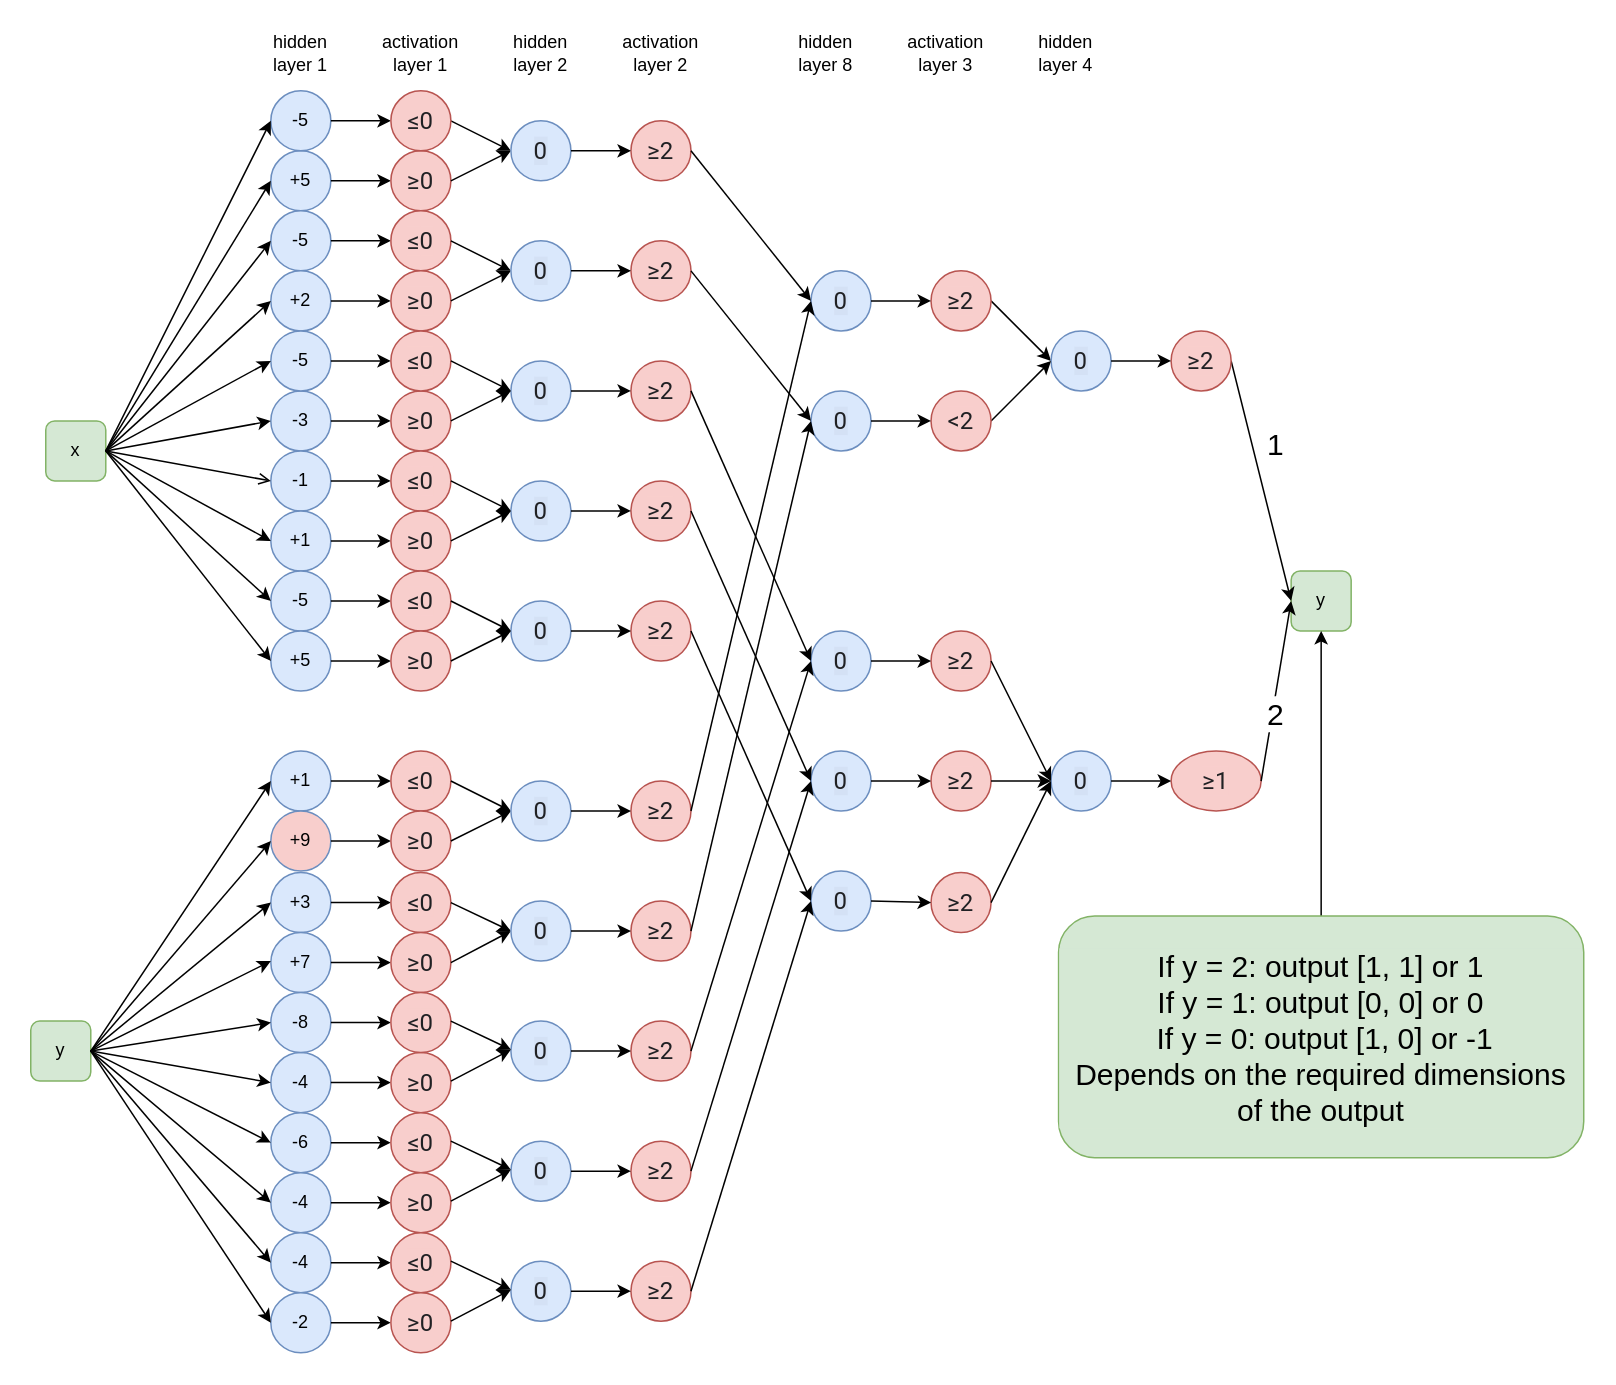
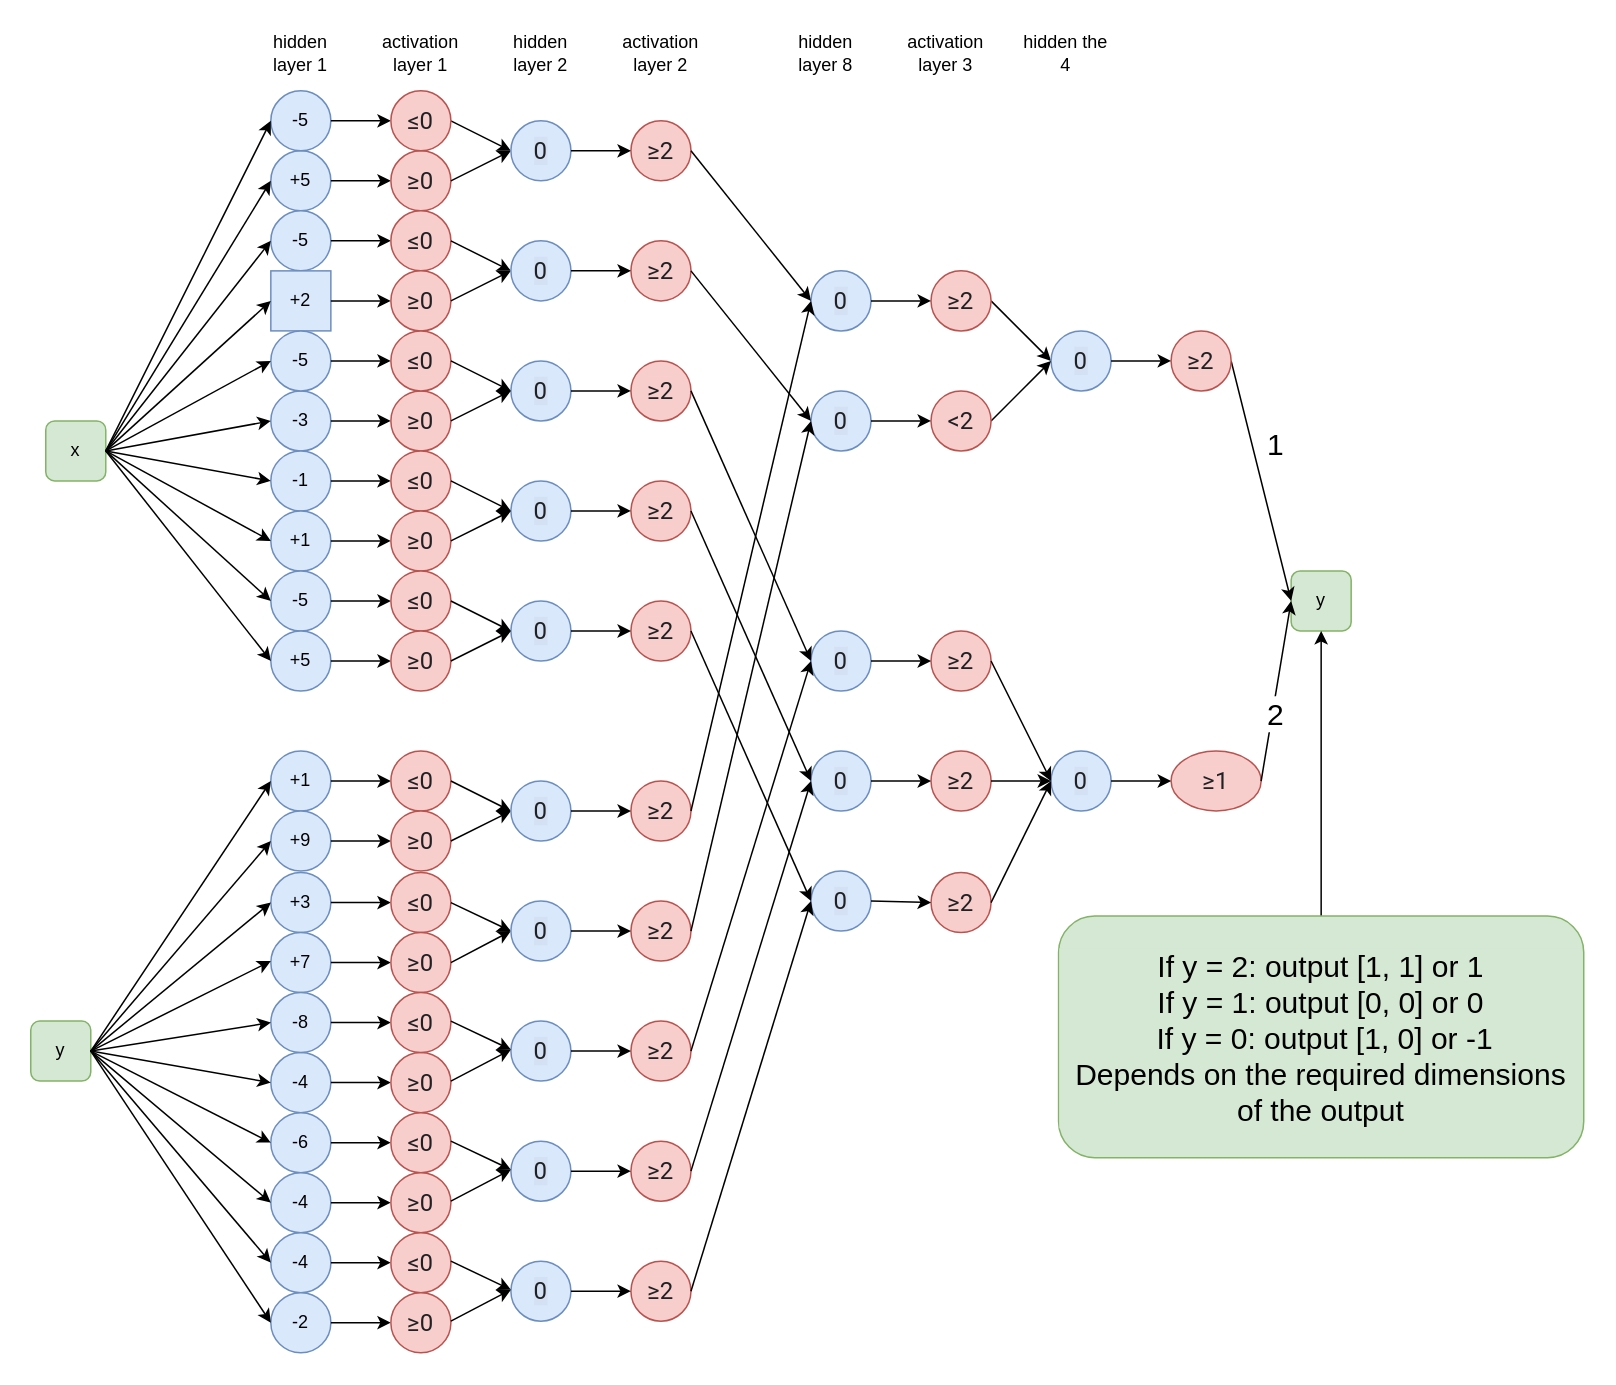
(1066, 53) -> (1066, 53)
(301, 301) -> (301, 301)
(262, 479) -> (259, 479)
(301, 841) -> (301, 841)
